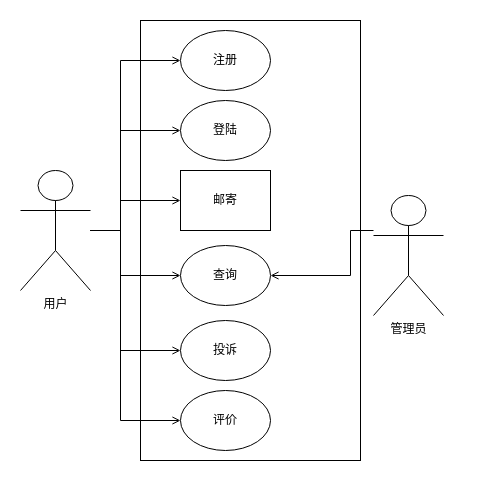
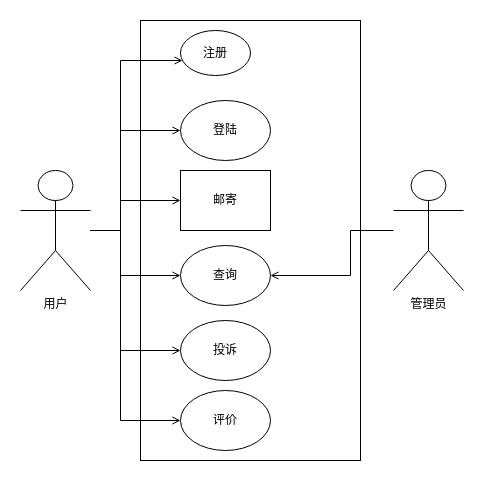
(226, 61) -> (216, 53)
(409, 256) -> (429, 231)
